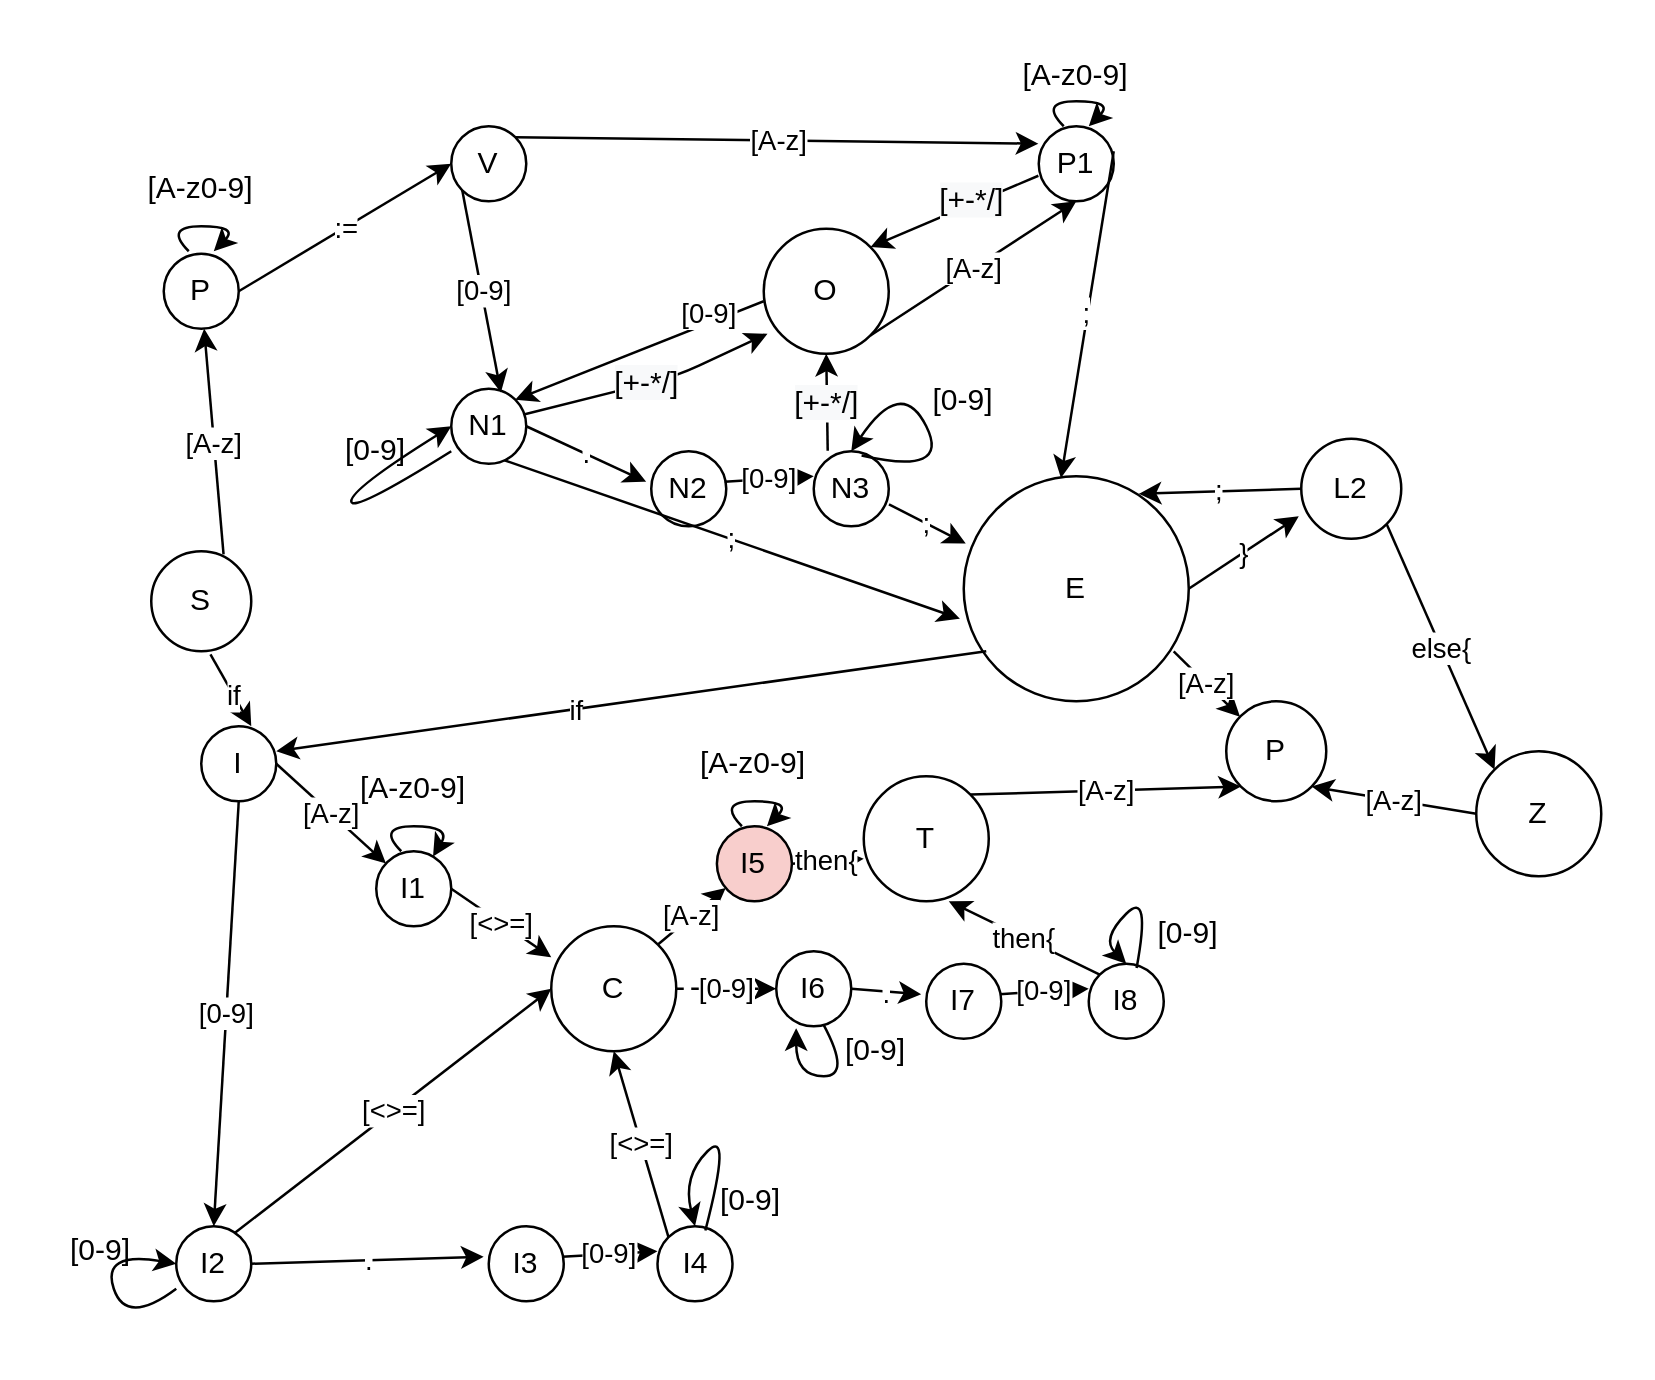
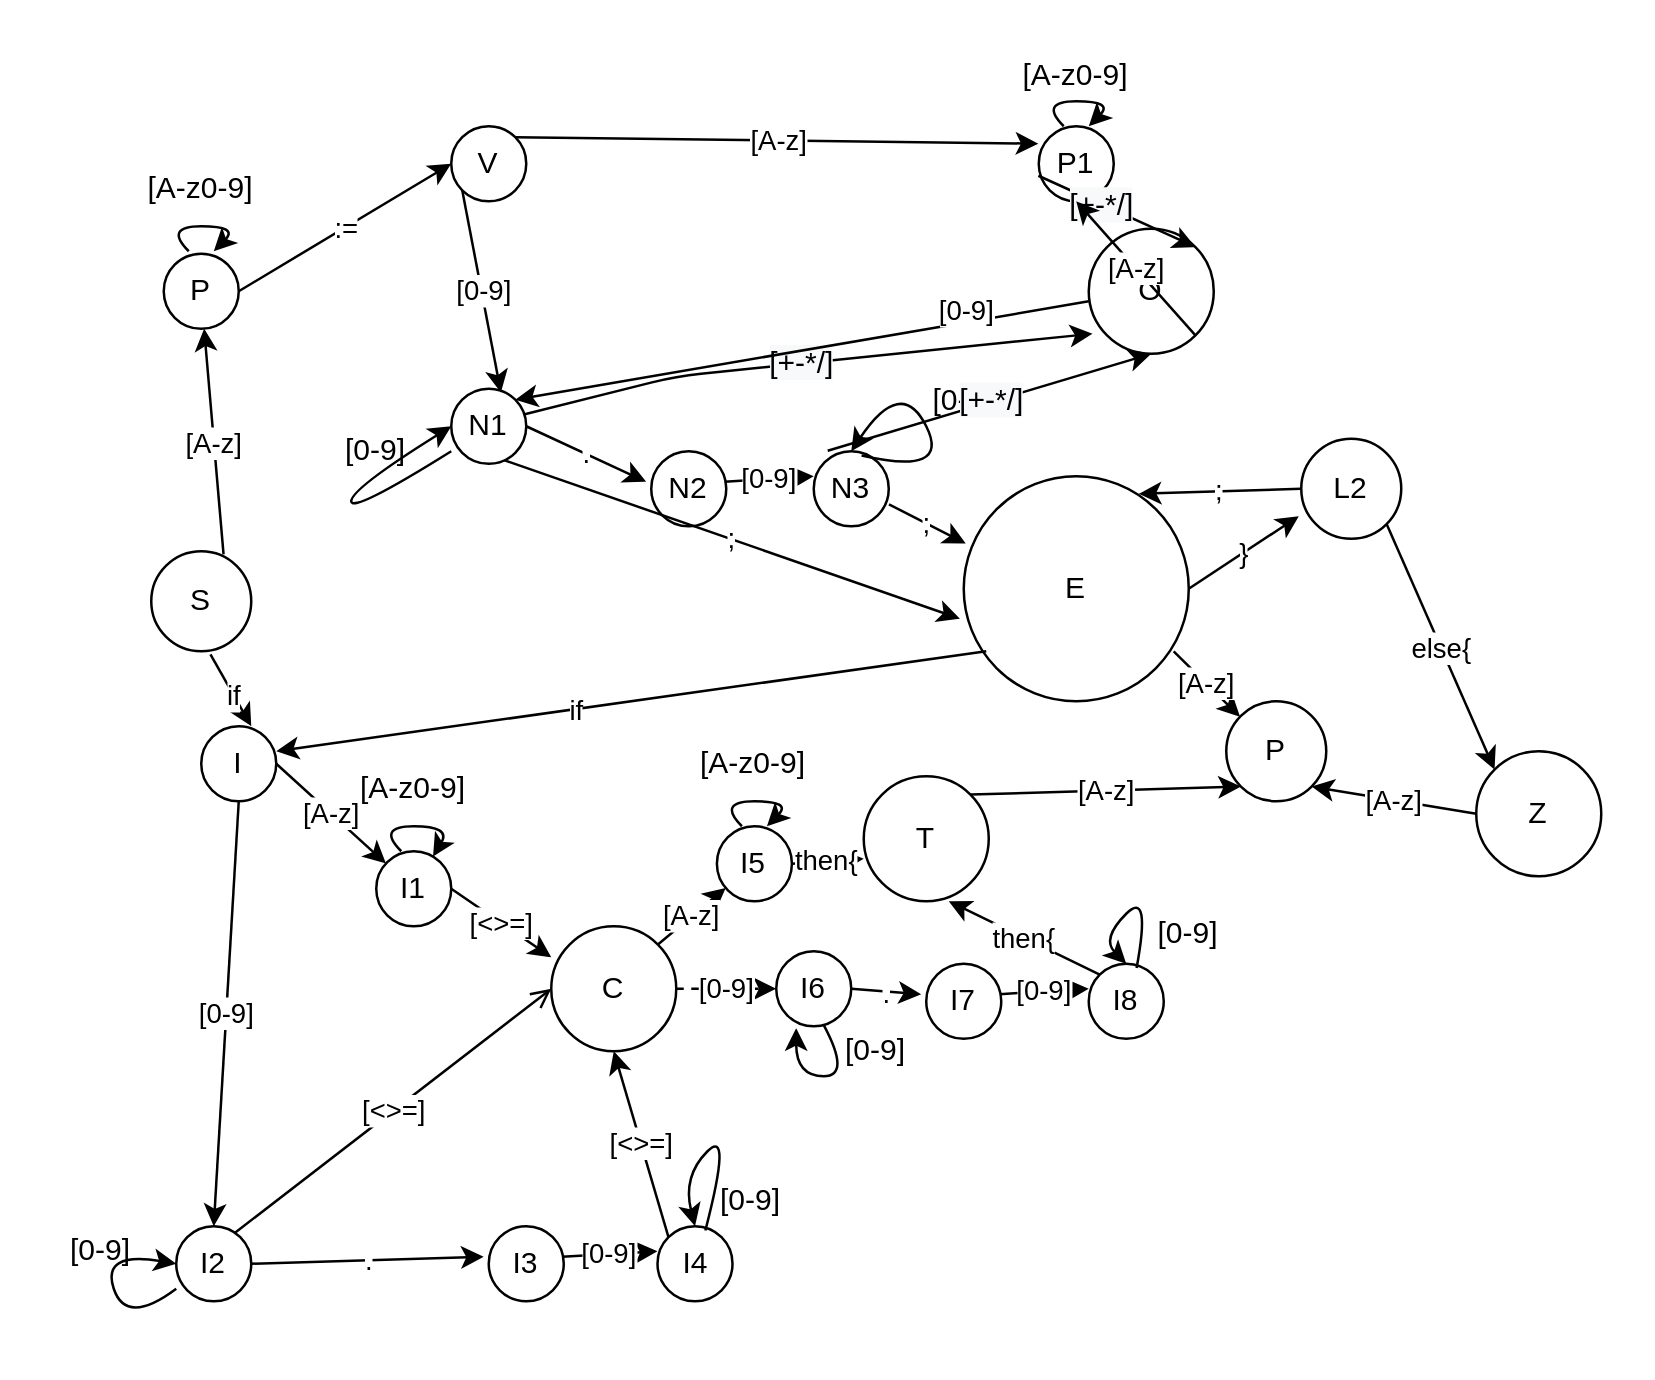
(826, 291) -> (1151, 291)
(1089, 302) -> none
(754, 864) -> (754, 864)
(537, 1000) -> (540, 998)
